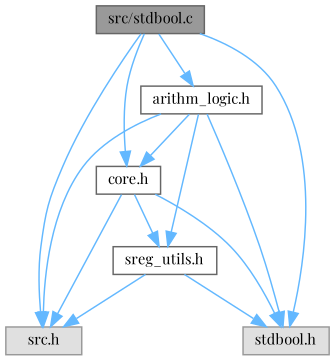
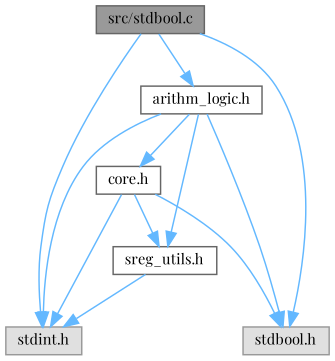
(126, 91) -> none
(219, 297) -> none
(44, 341) -> (44, 341)
